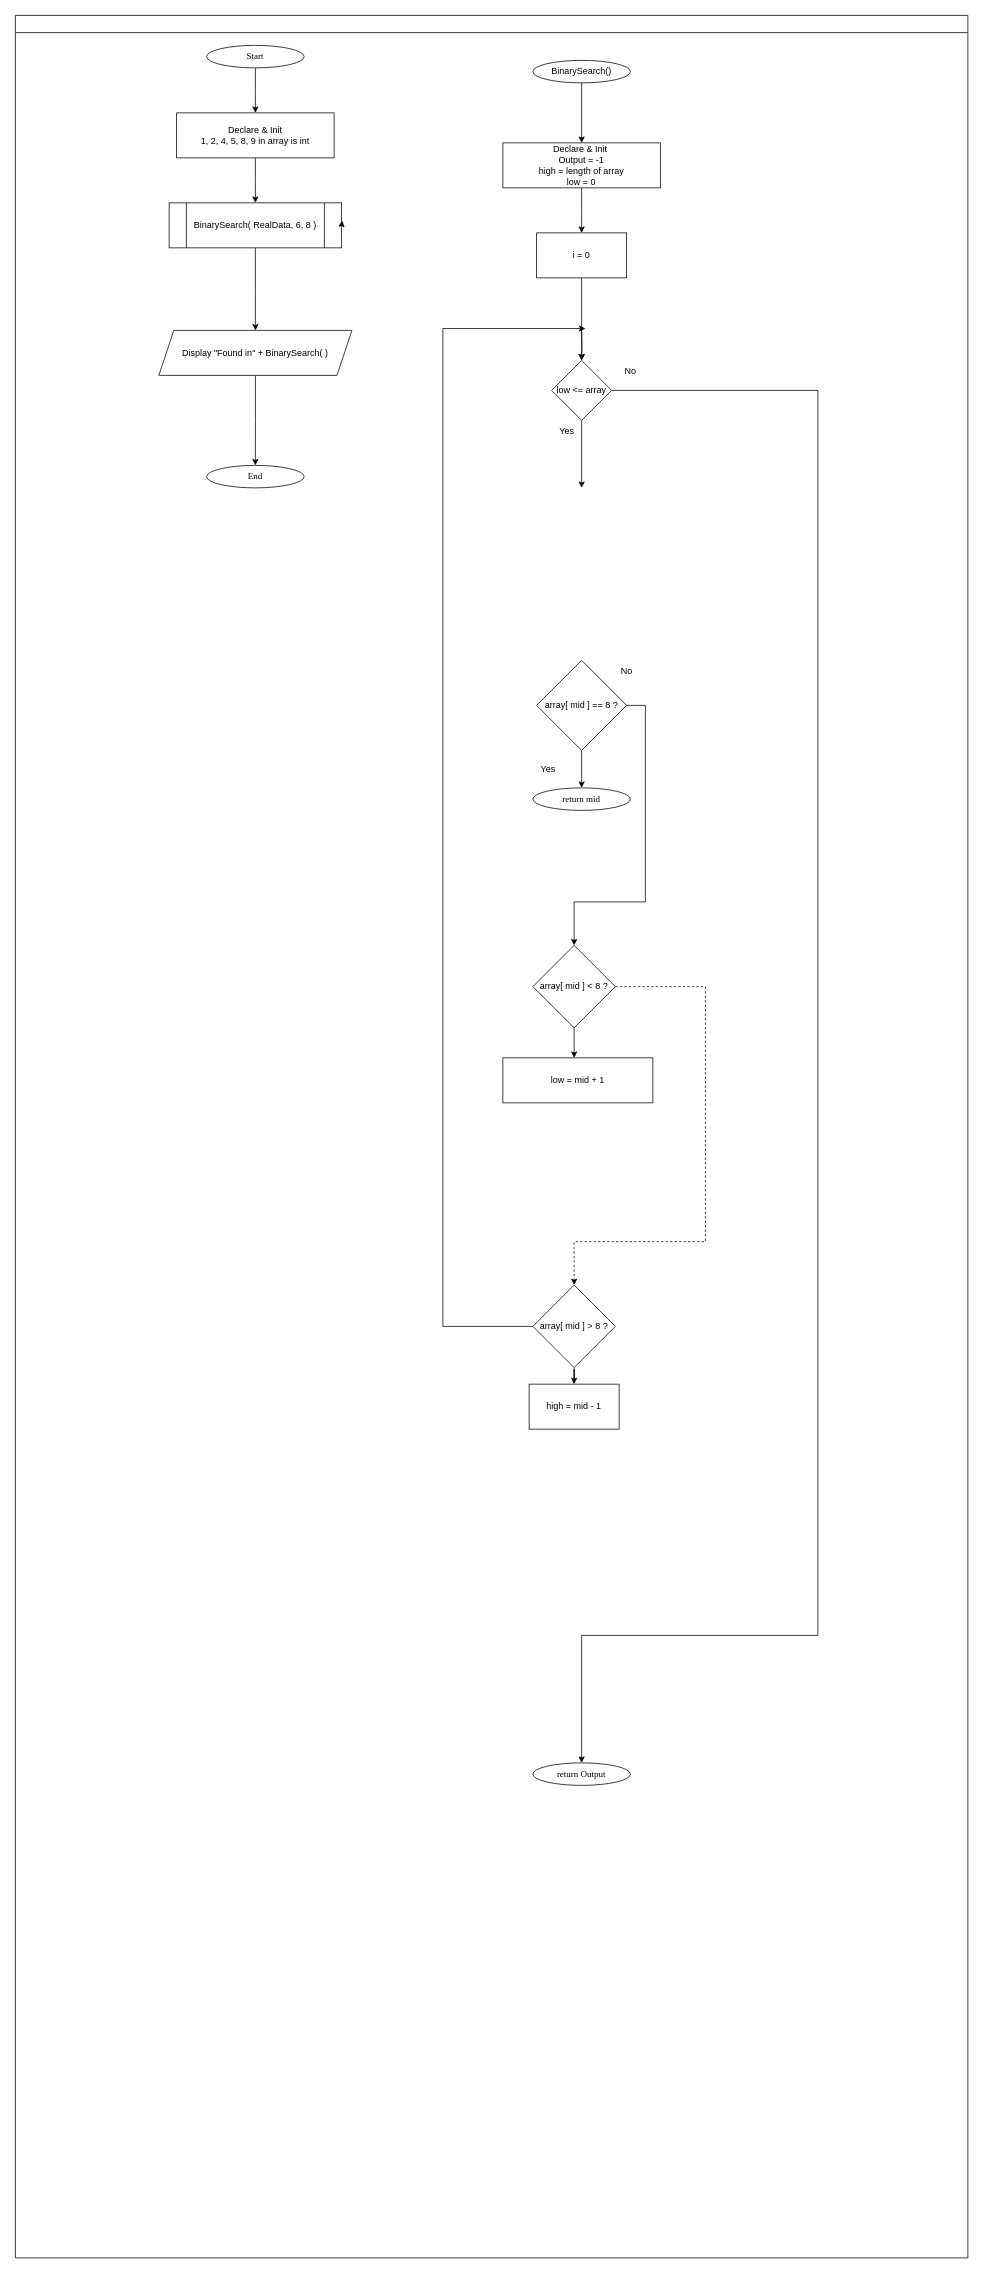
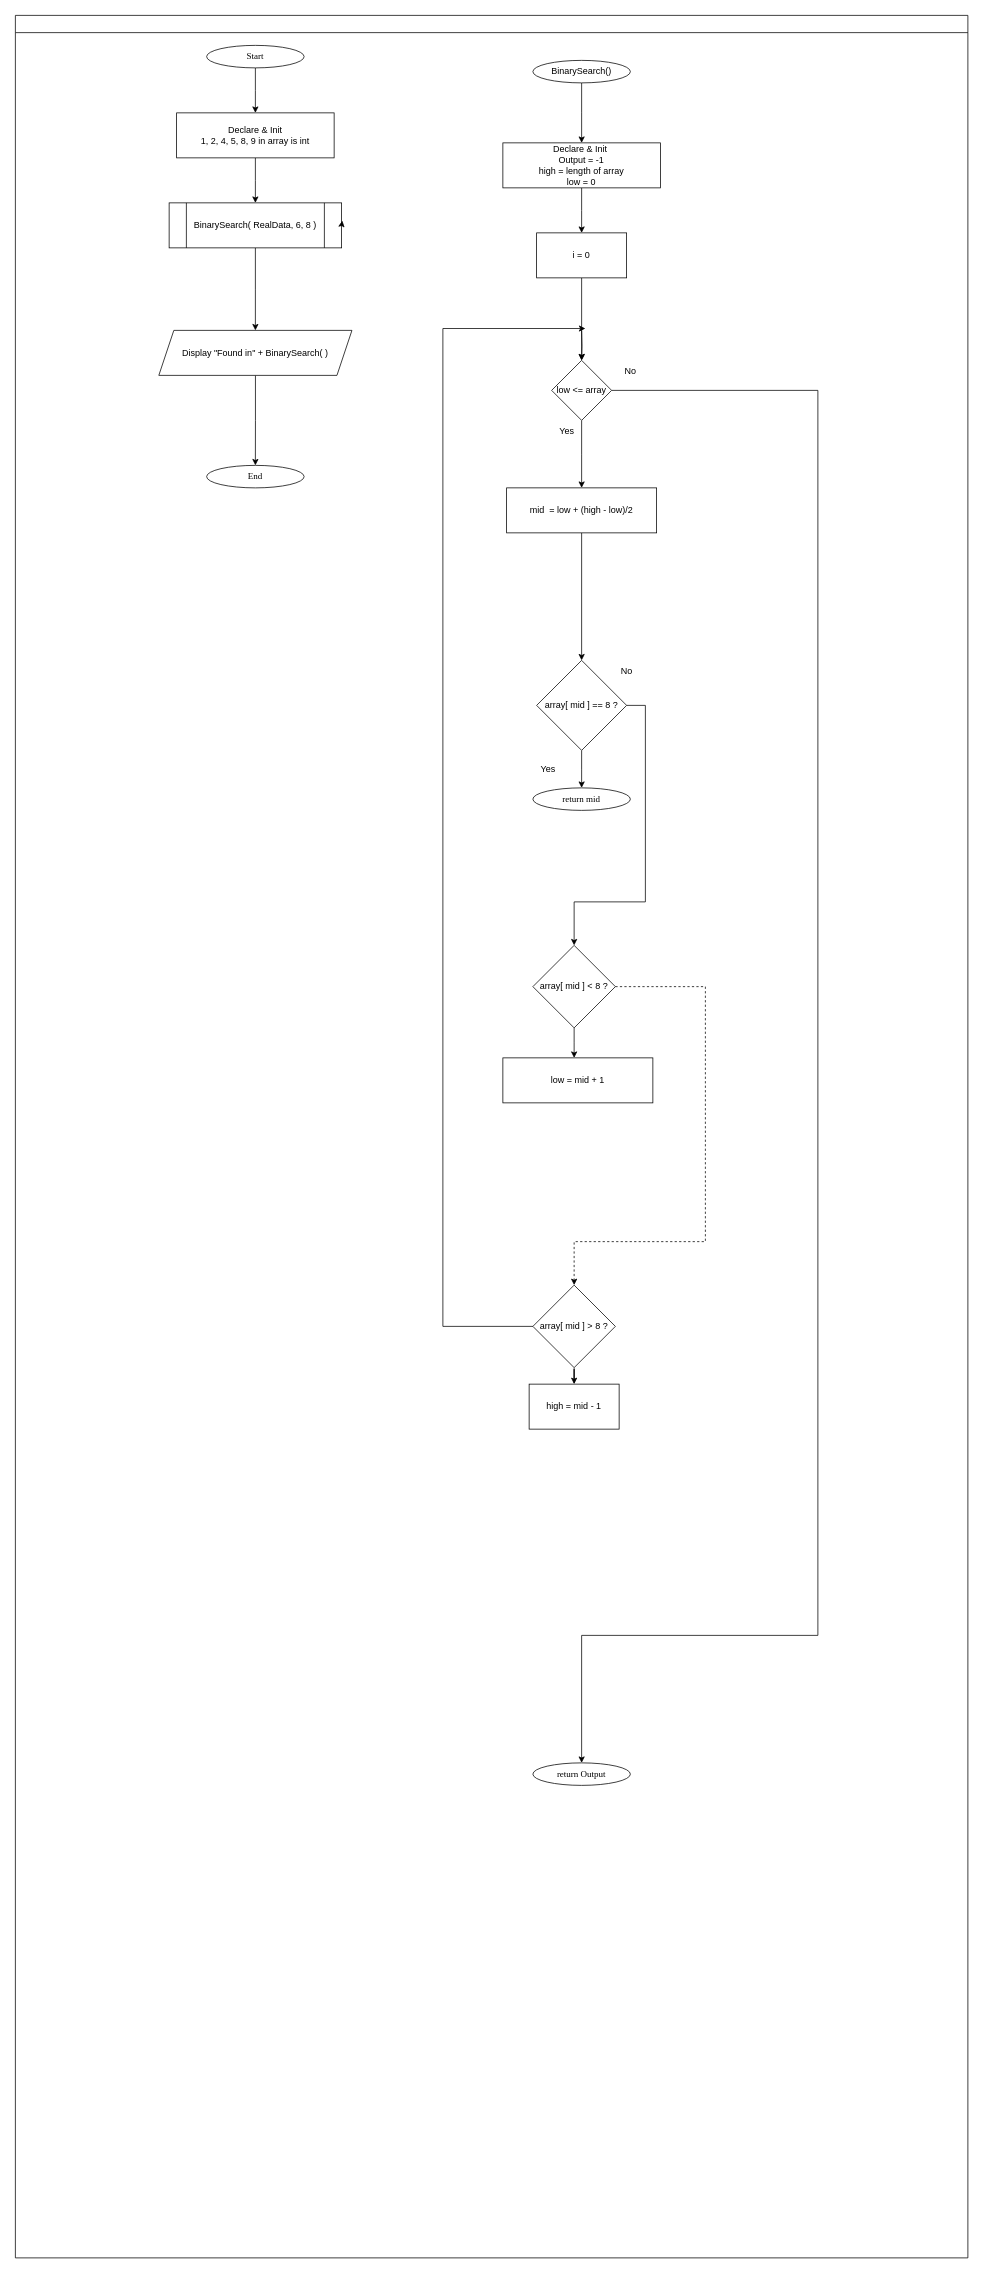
none -> (582, 510)
none -> (582, 594)
